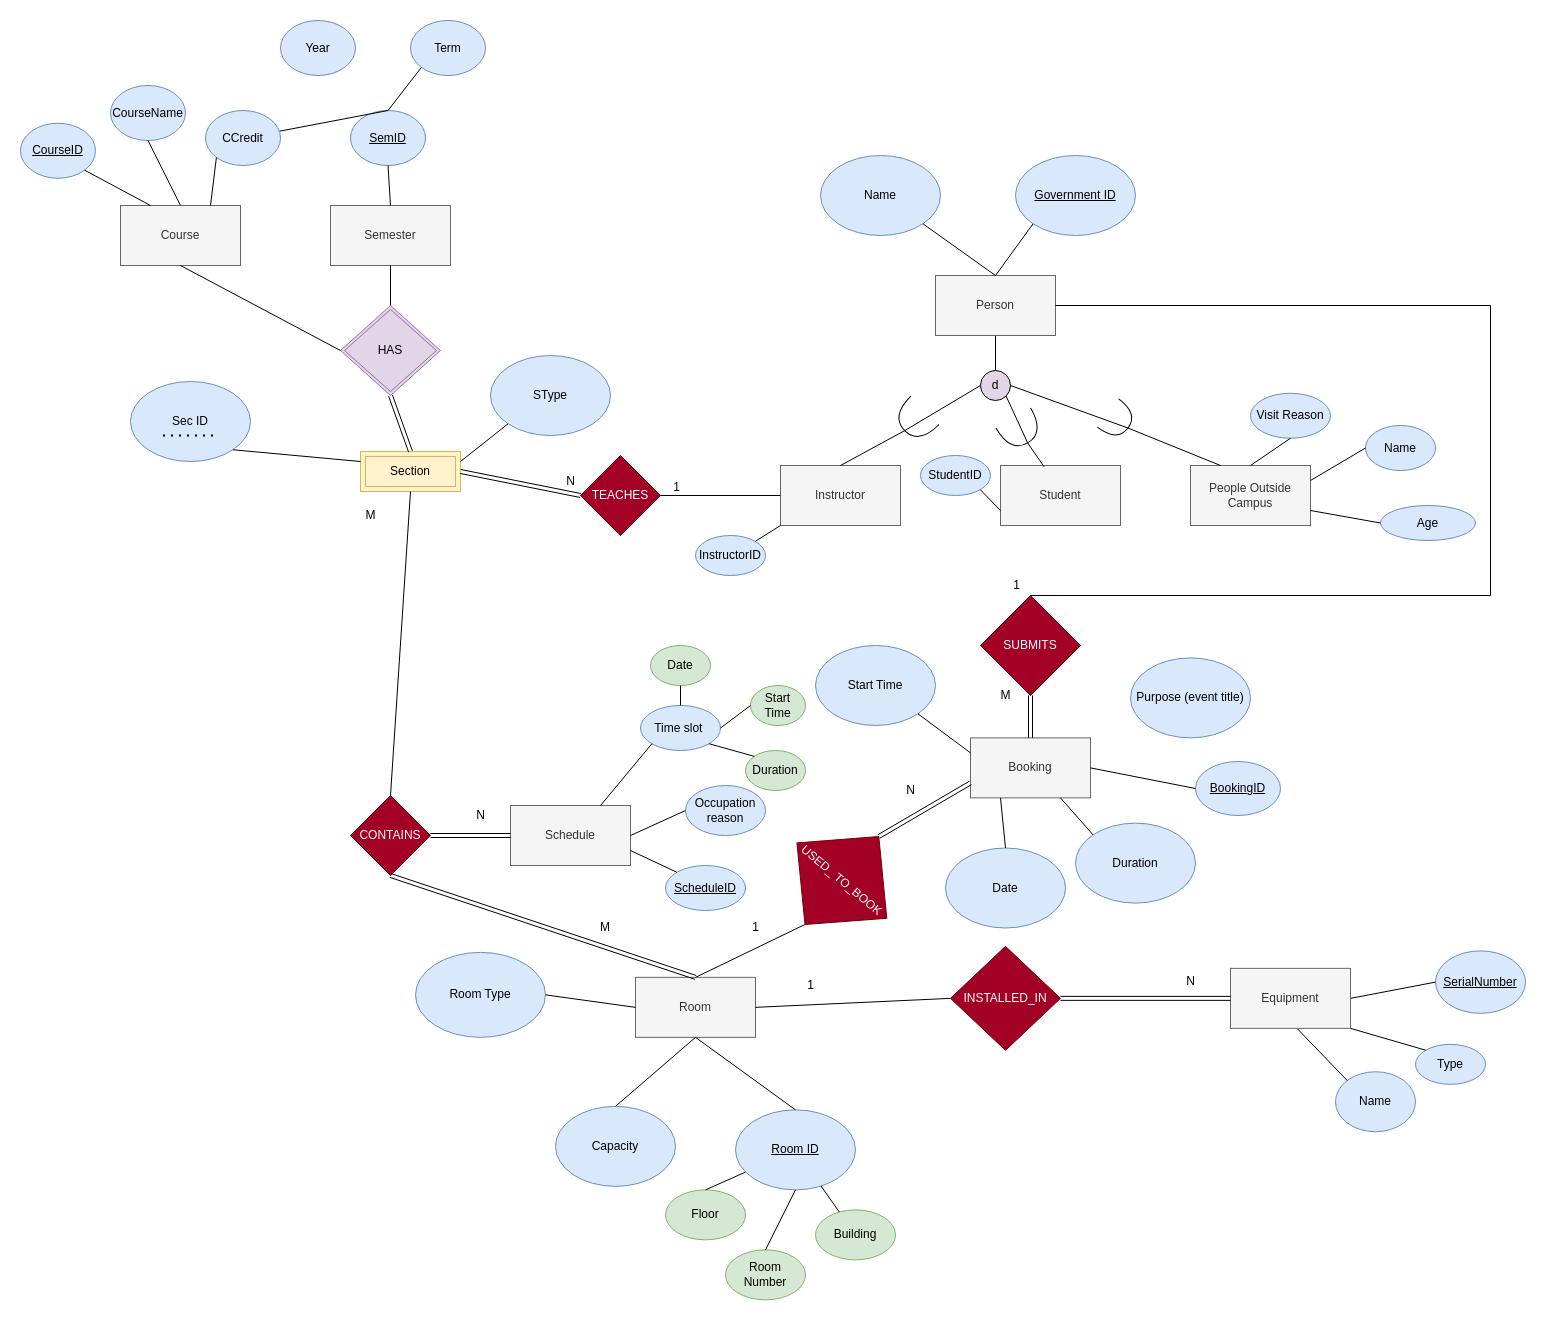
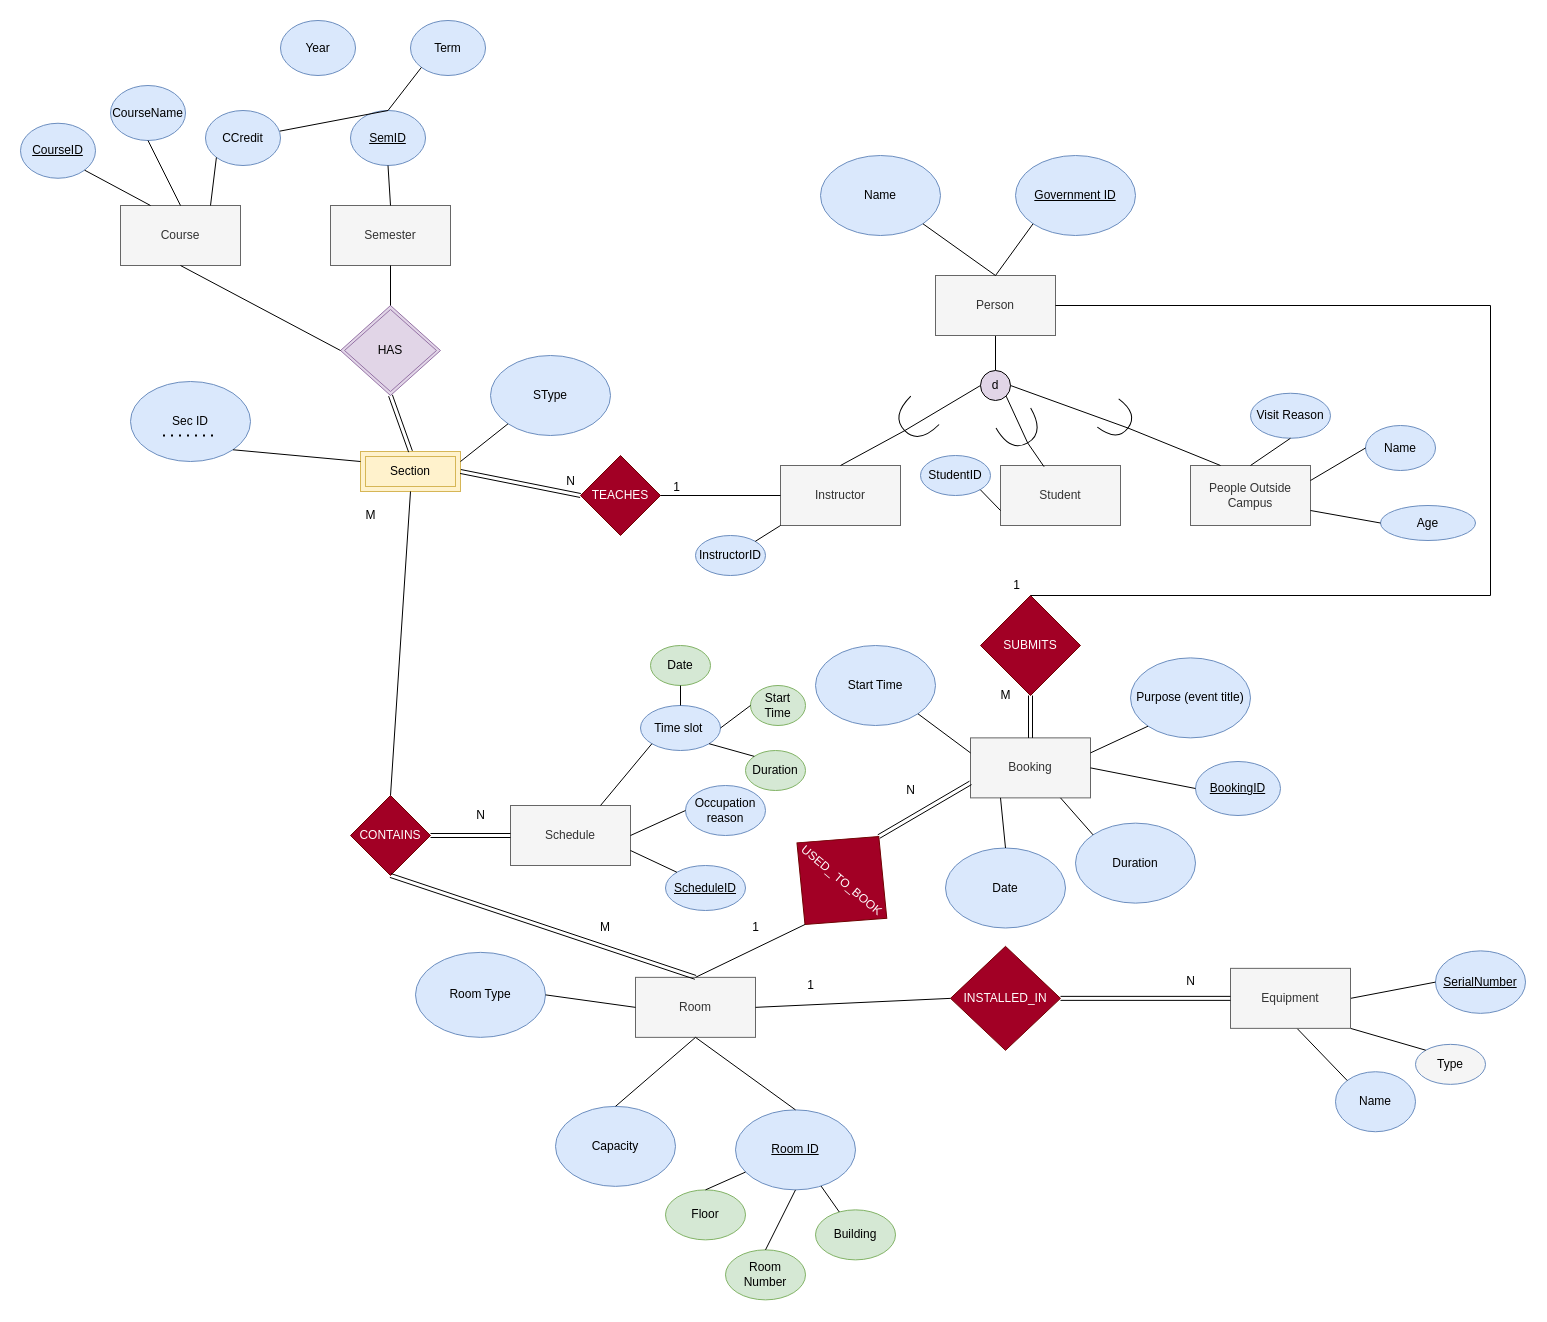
none -> (1119, 740)
(1451, 1064) -> (1451, 1064)
